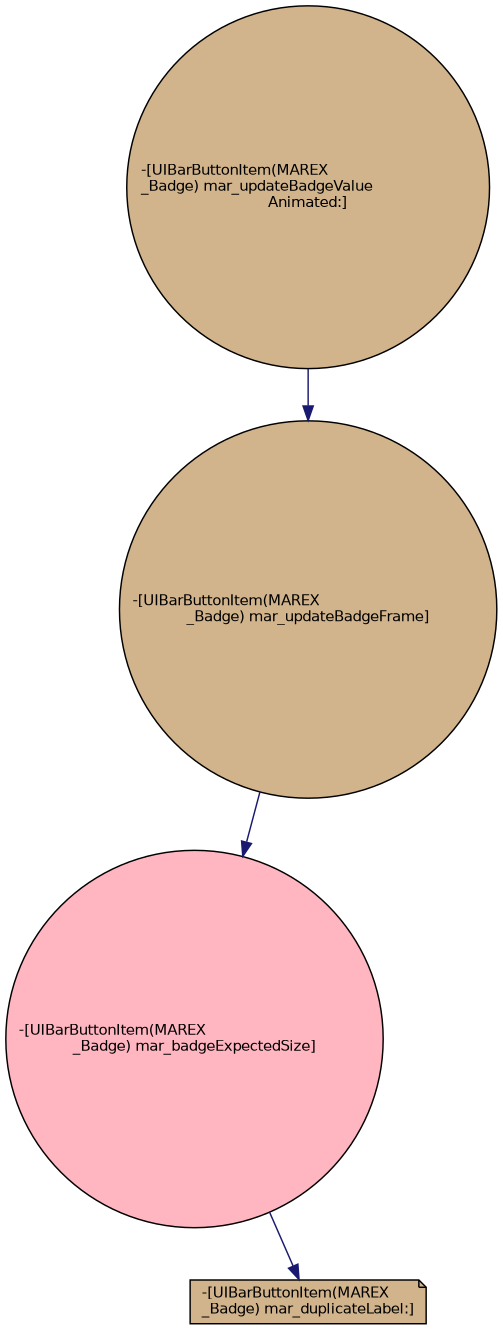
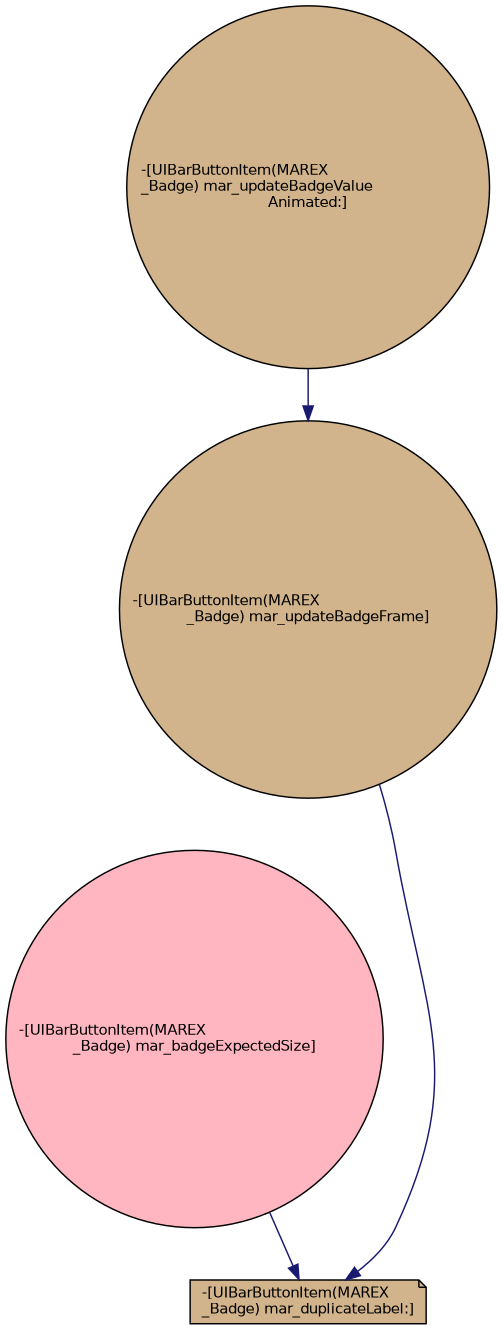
(253, 817) -> (432, 1036)
